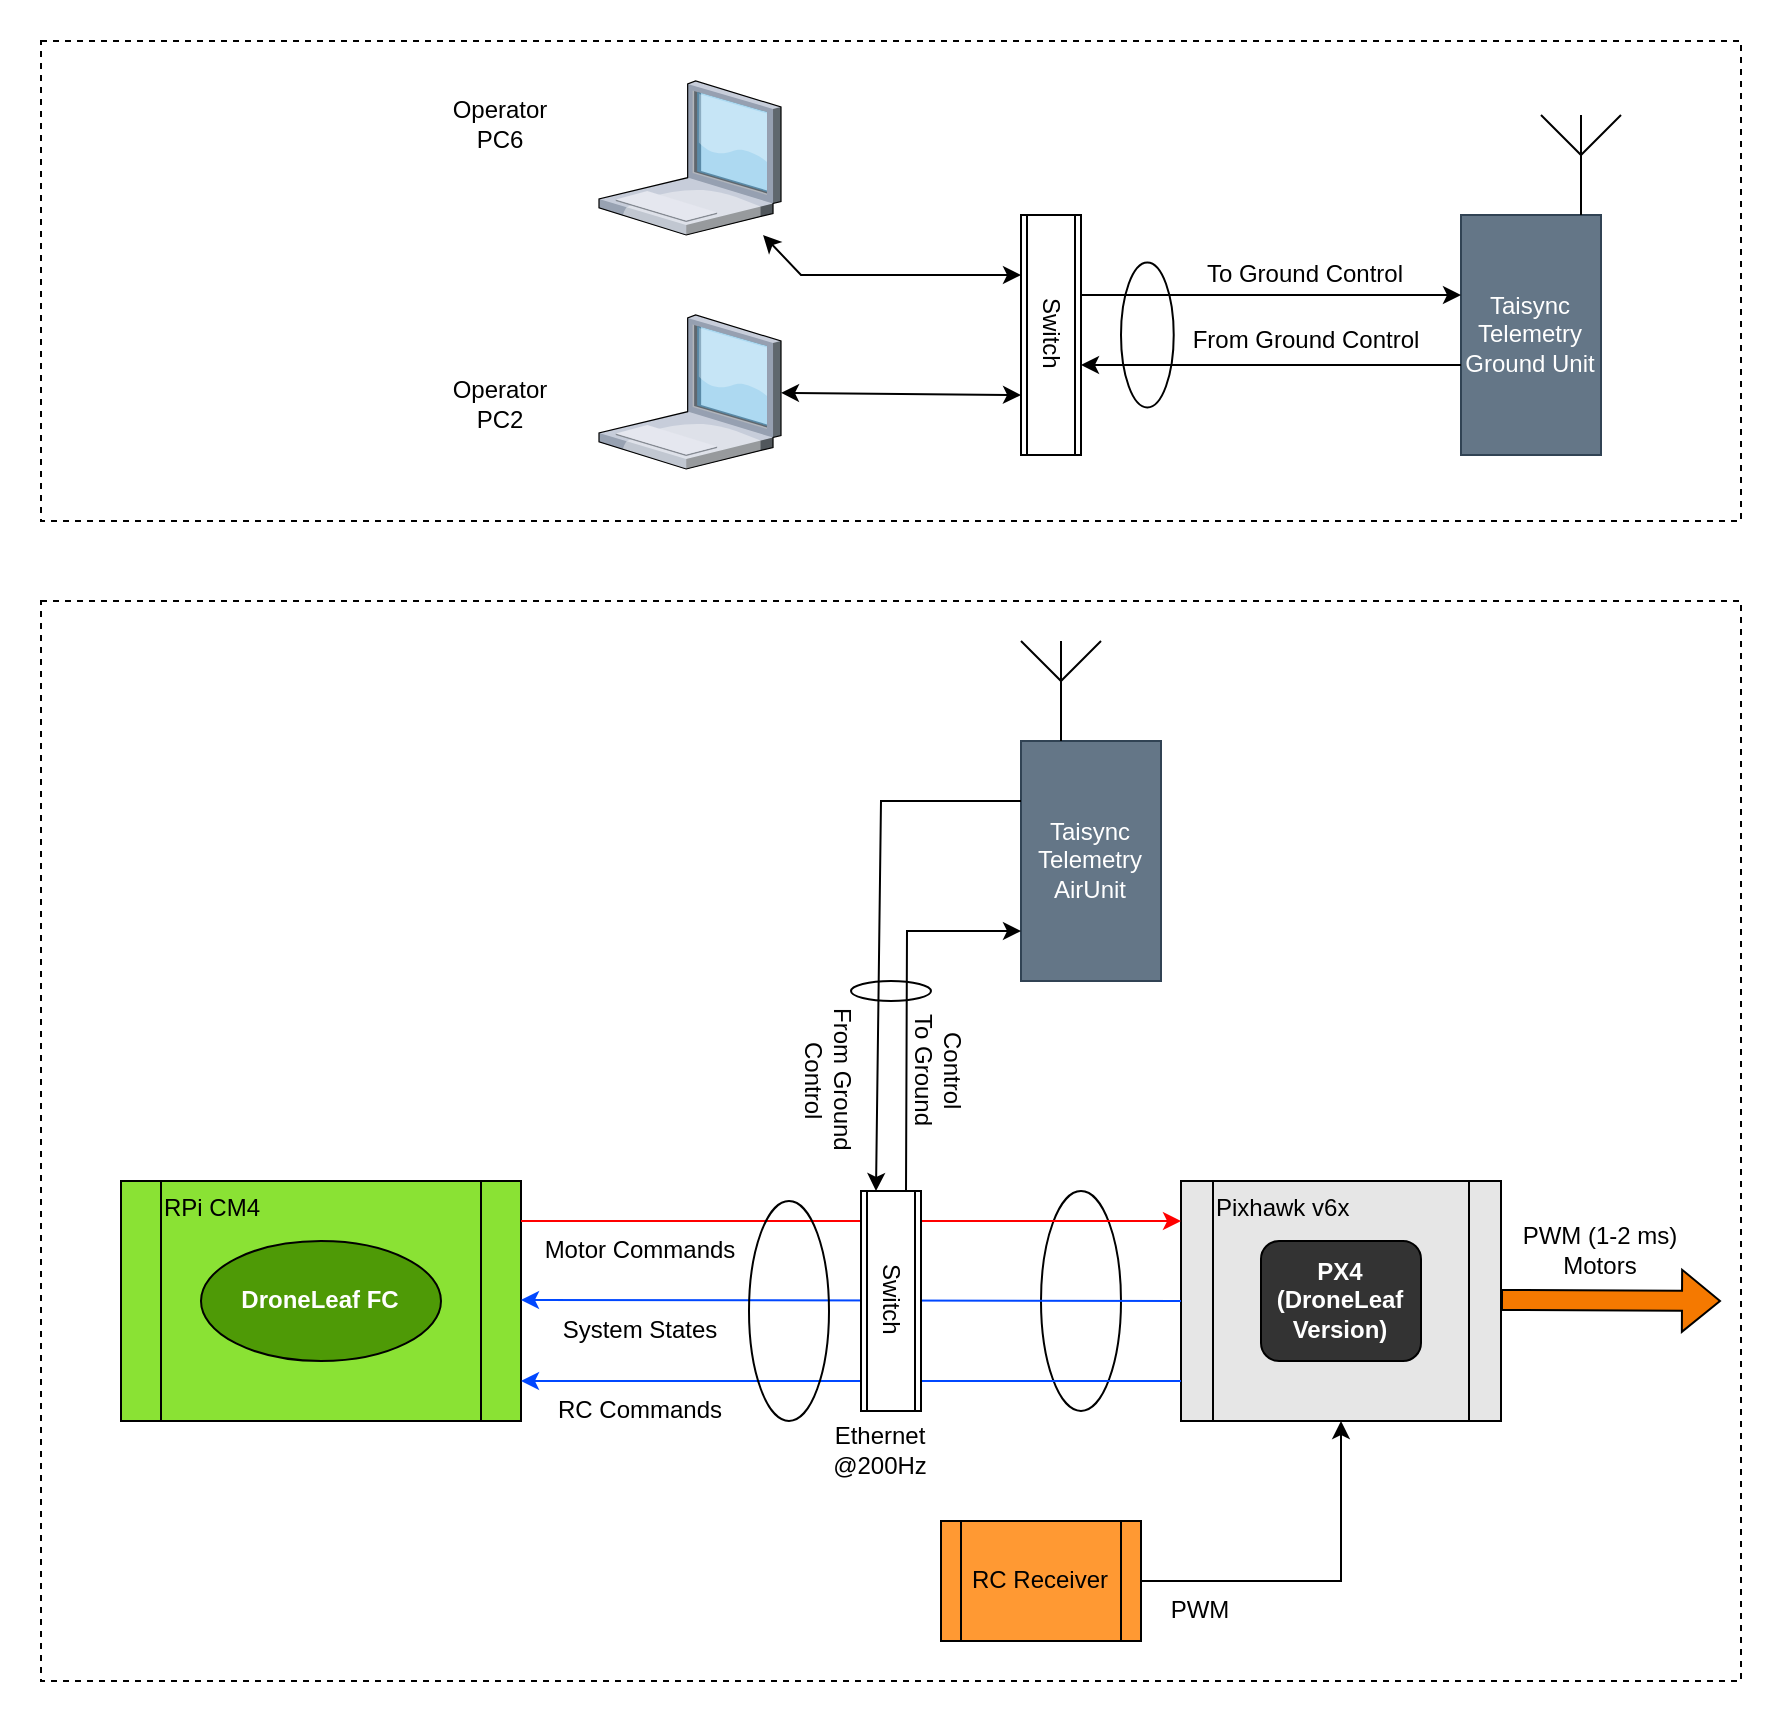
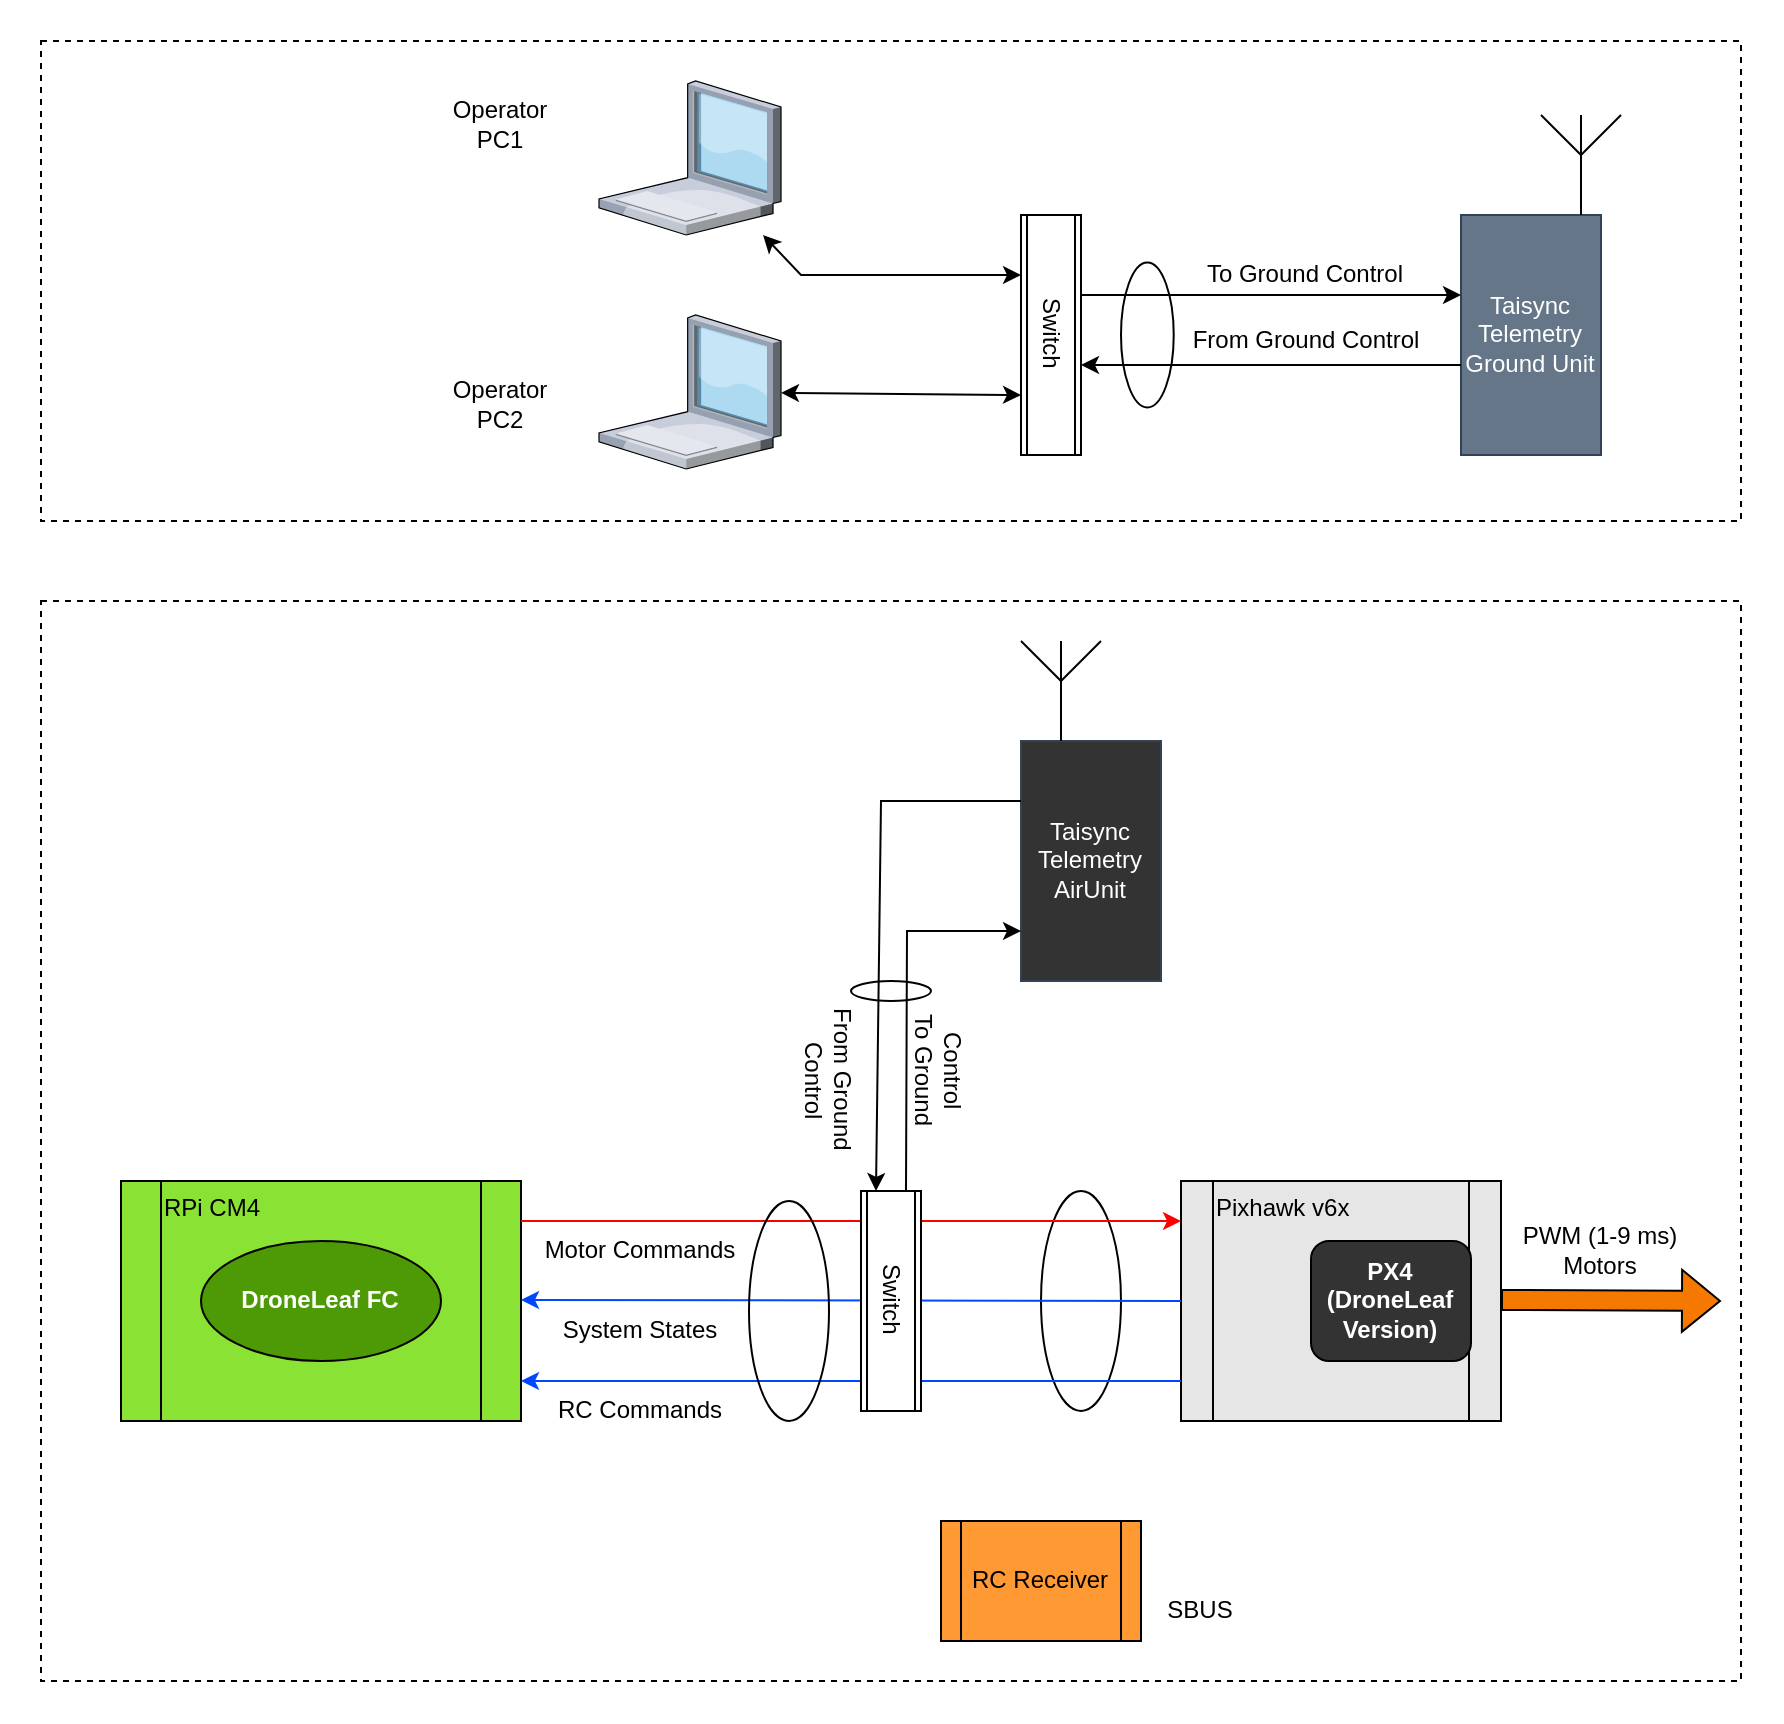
(501, 125) -> (501, 125)
(1091, 861) -> (1091, 861)
(1601, 1251) -> (1601, 1251)
(1341, 1301) -> (1391, 1301)
(881, 1451) -> none
(1314, 1581) -> none
(1201, 1611) -> (1201, 1611)
